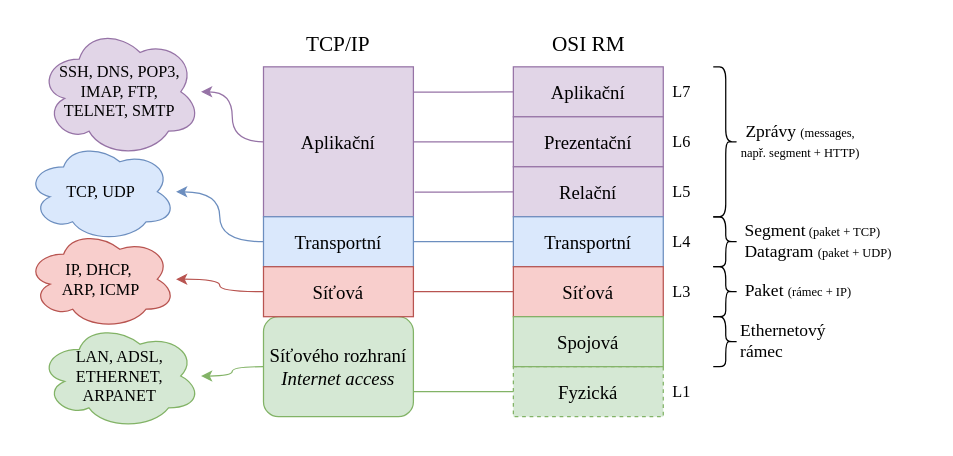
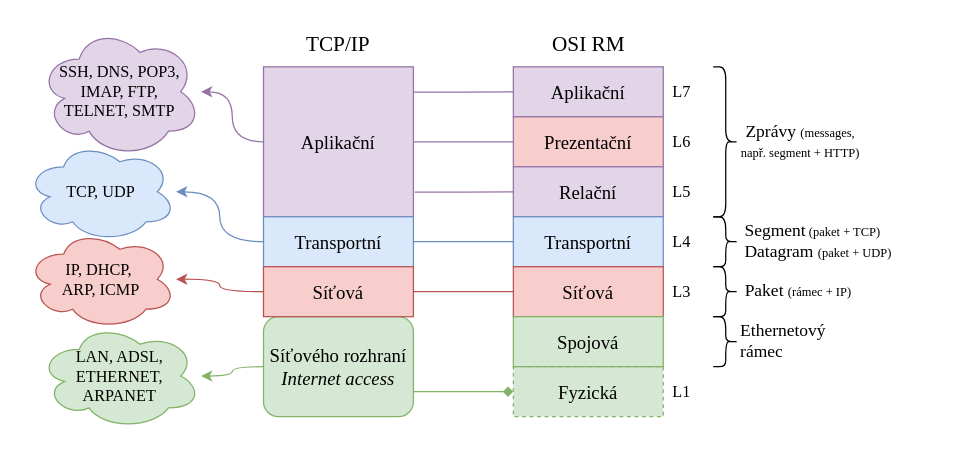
(588, 142) -> (588, 142)
(507, 392) -> (502, 392)
